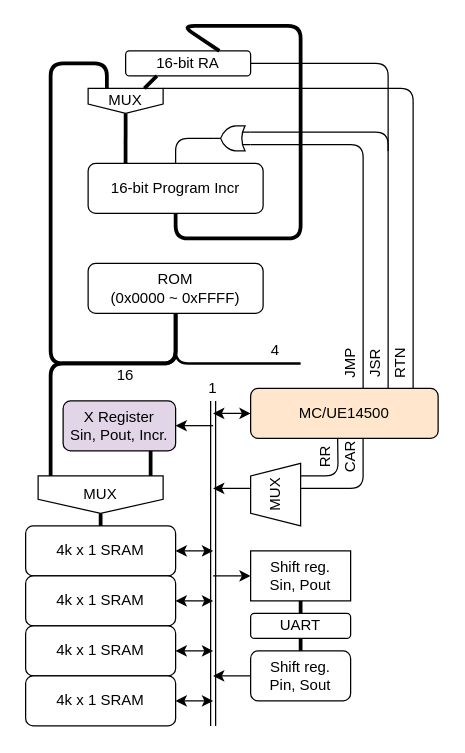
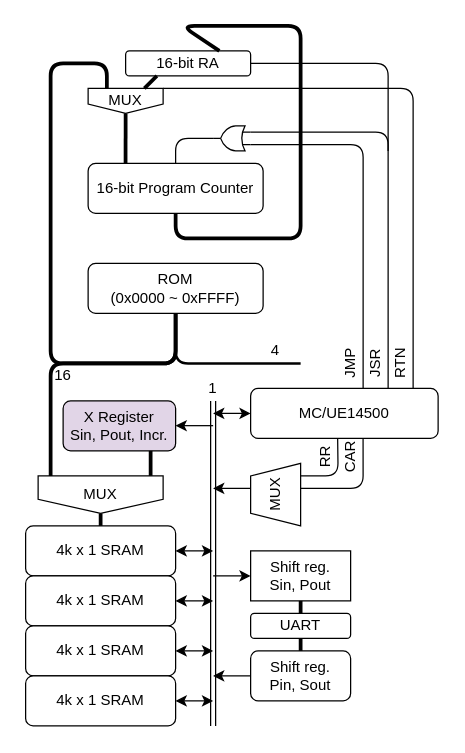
(176, 188) -> (176, 188)
(126, 376) -> (63, 376)
(344, 413) -> (344, 413)
